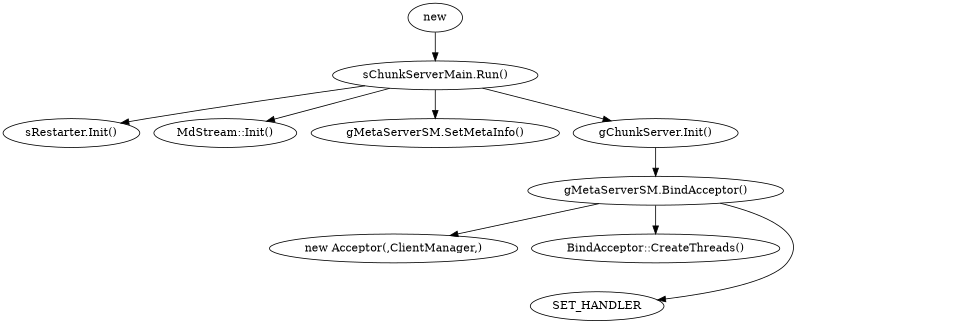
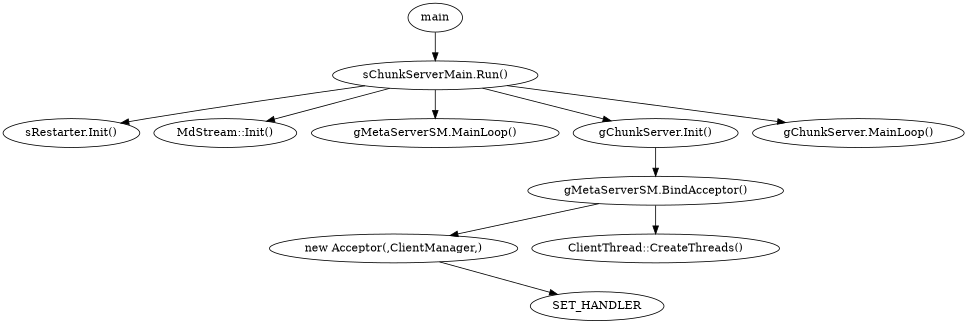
(435, 18) -> (435, 18)
(435, 133) -> (435, 133)
none -> (858, 133)
(656, 248) -> (656, 248)
(779, 270) -> (495, 277)
